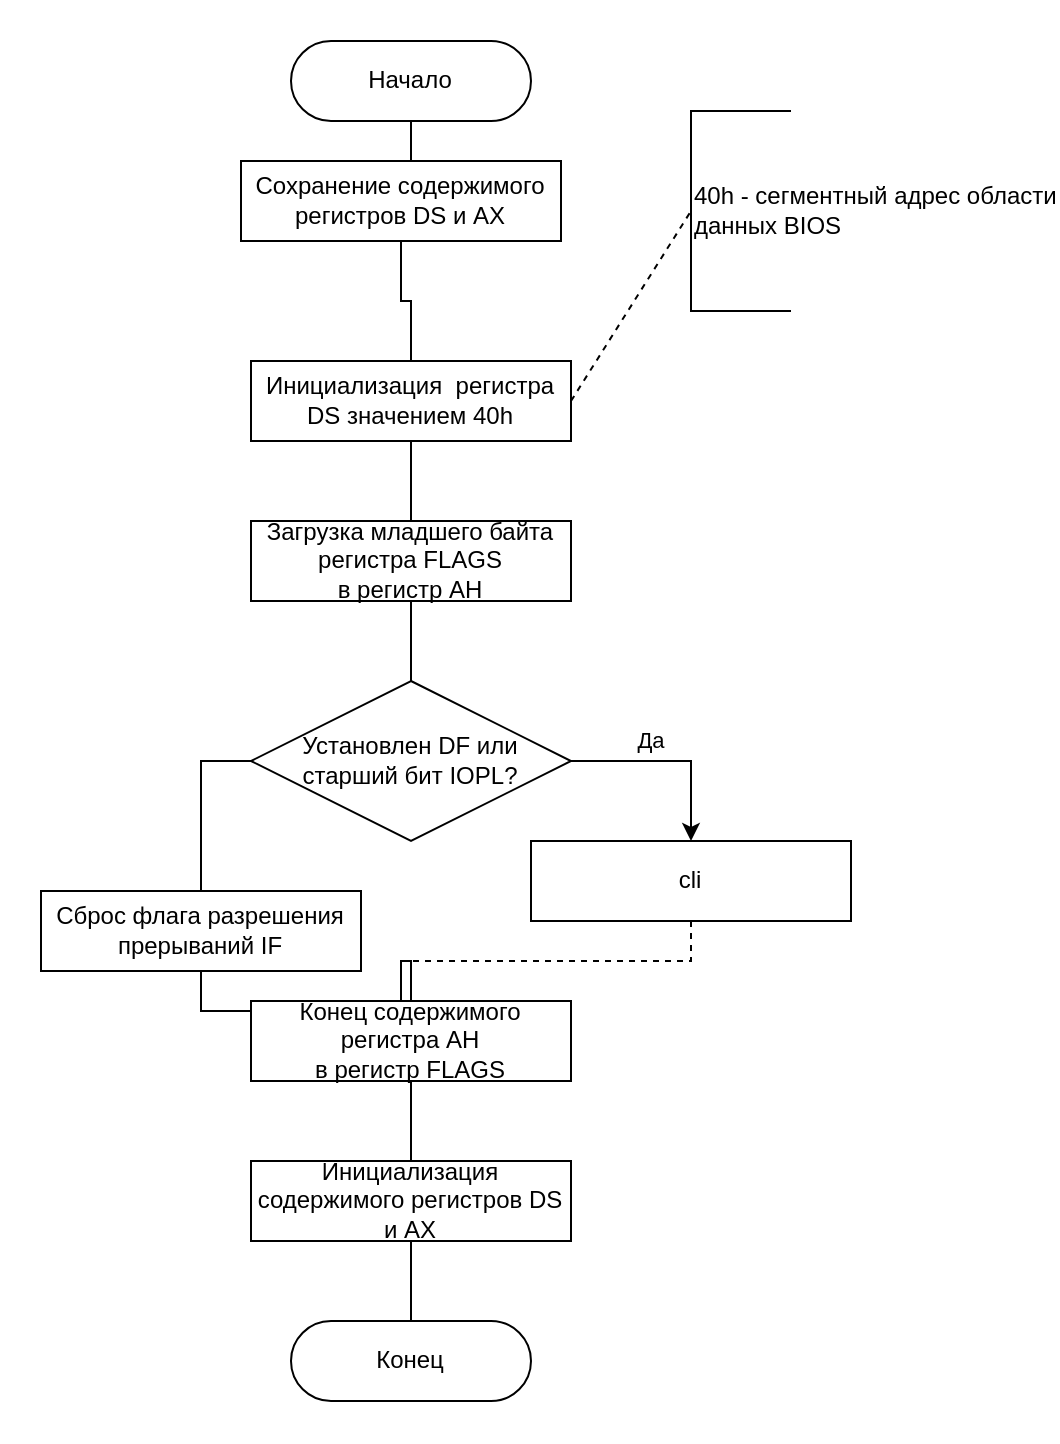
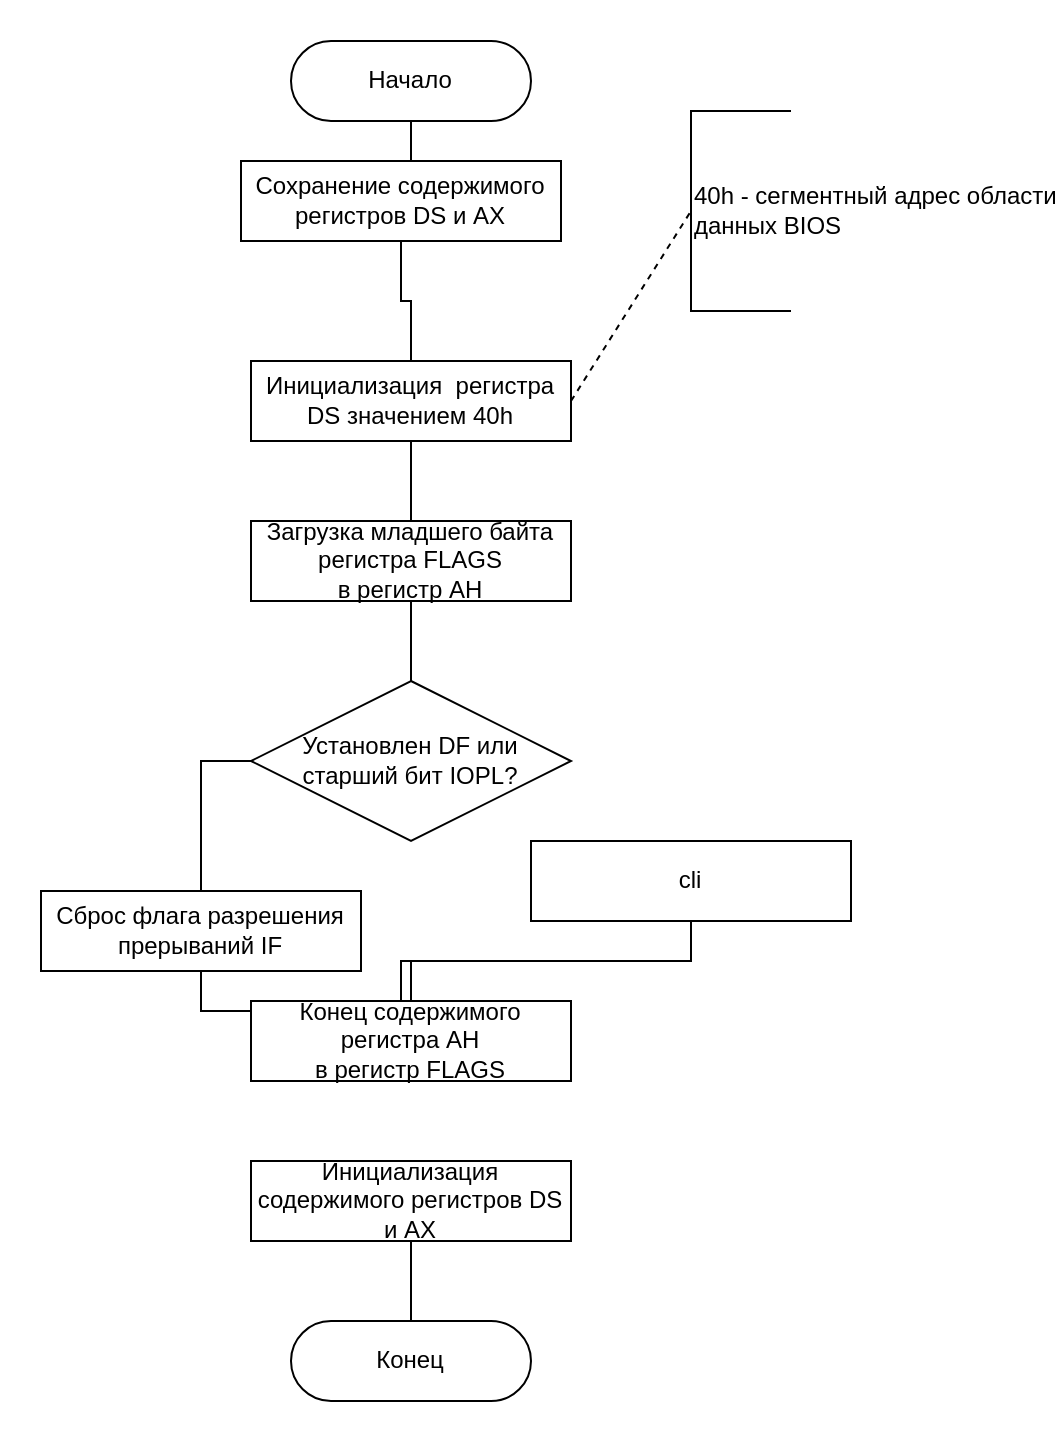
(664, 761) -> none
(573, 961) -> (573, 961)
(411, 1121) -> none
